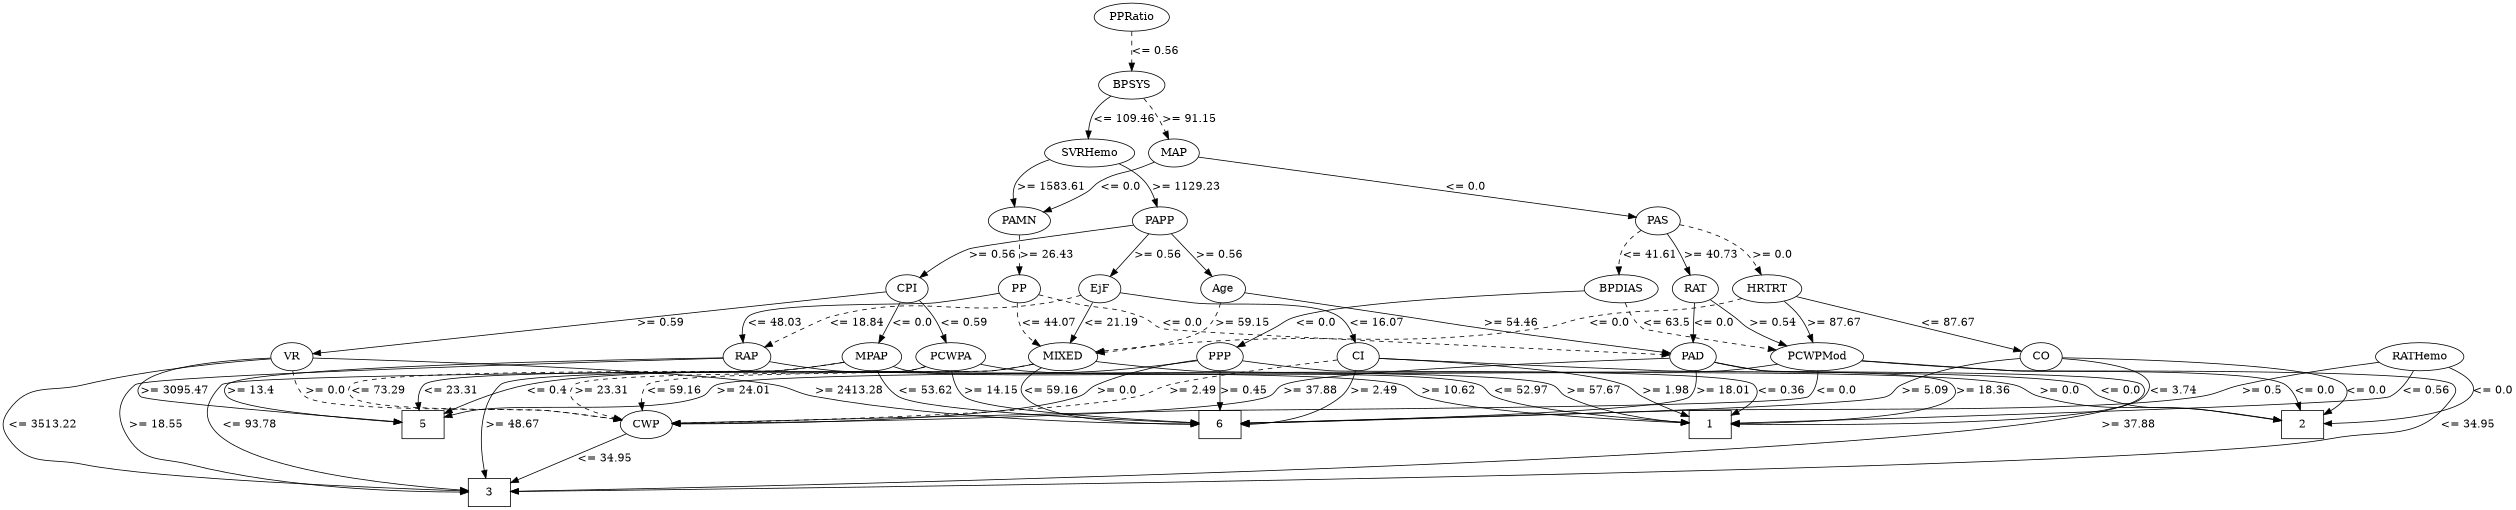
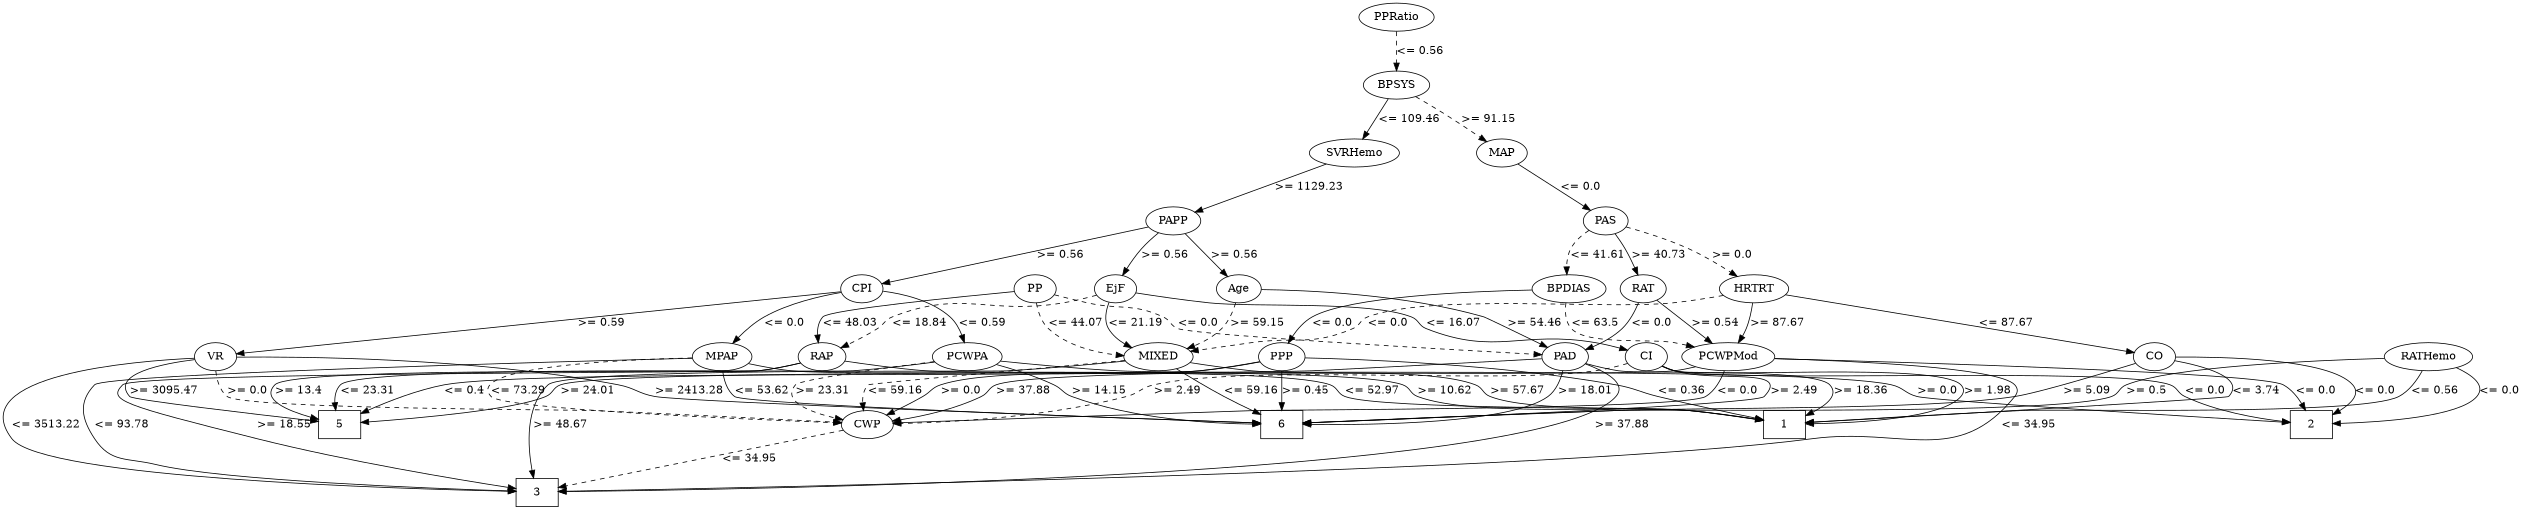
(1019, 221) -> none
(572, 457) -> (705, 458)
